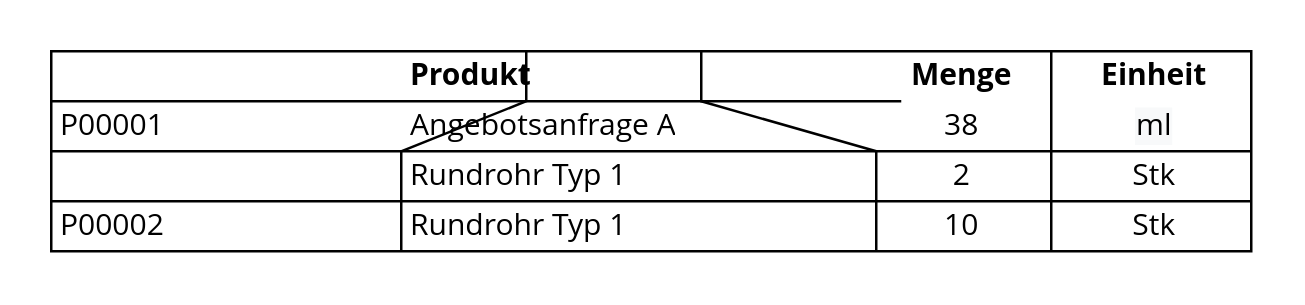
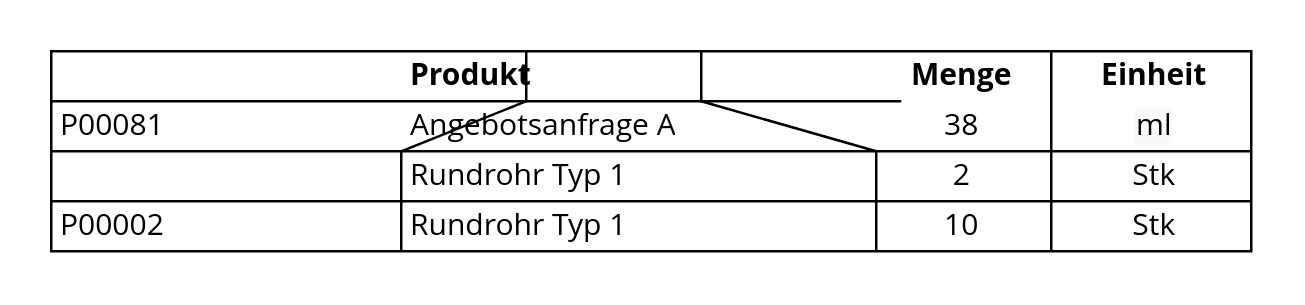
(112, 126) -> (112, 126)
